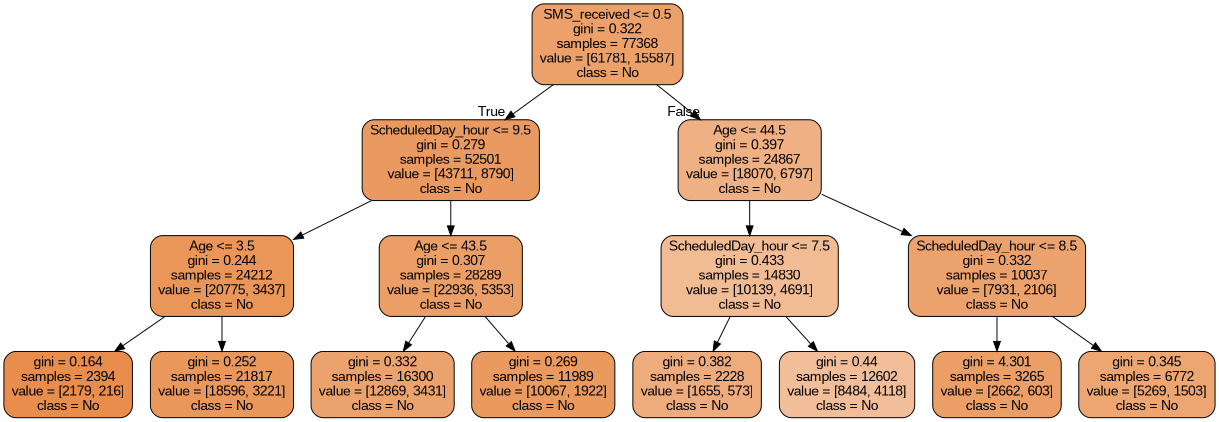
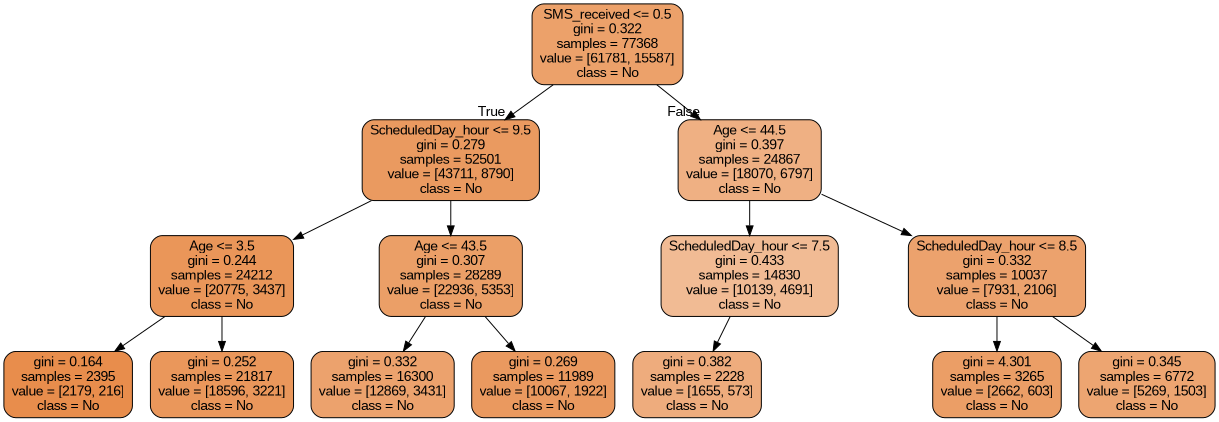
(68, 385) -> (68, 385)
(847, 385) -> none
